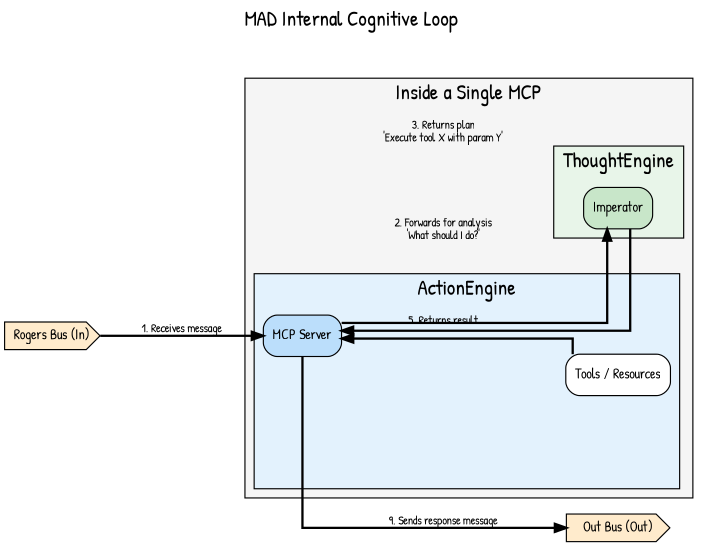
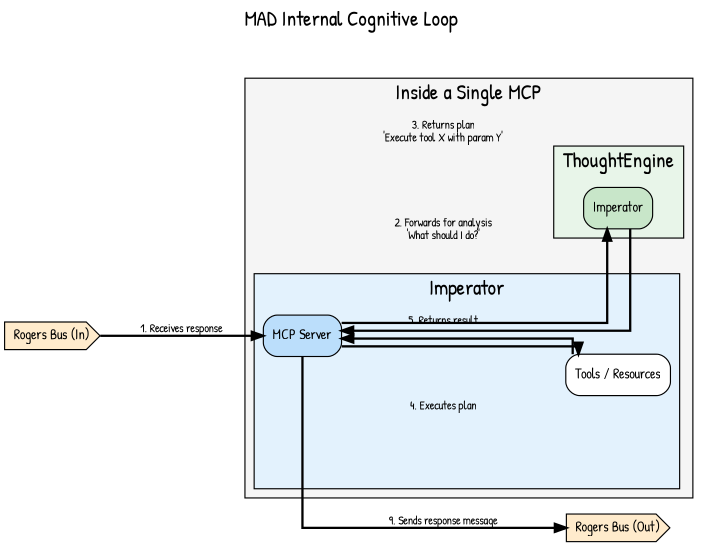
(467, 290) -> (467, 290)
(182, 329) -> (182, 329)
none -> (460, 346)
(618, 528) -> (618, 528)
